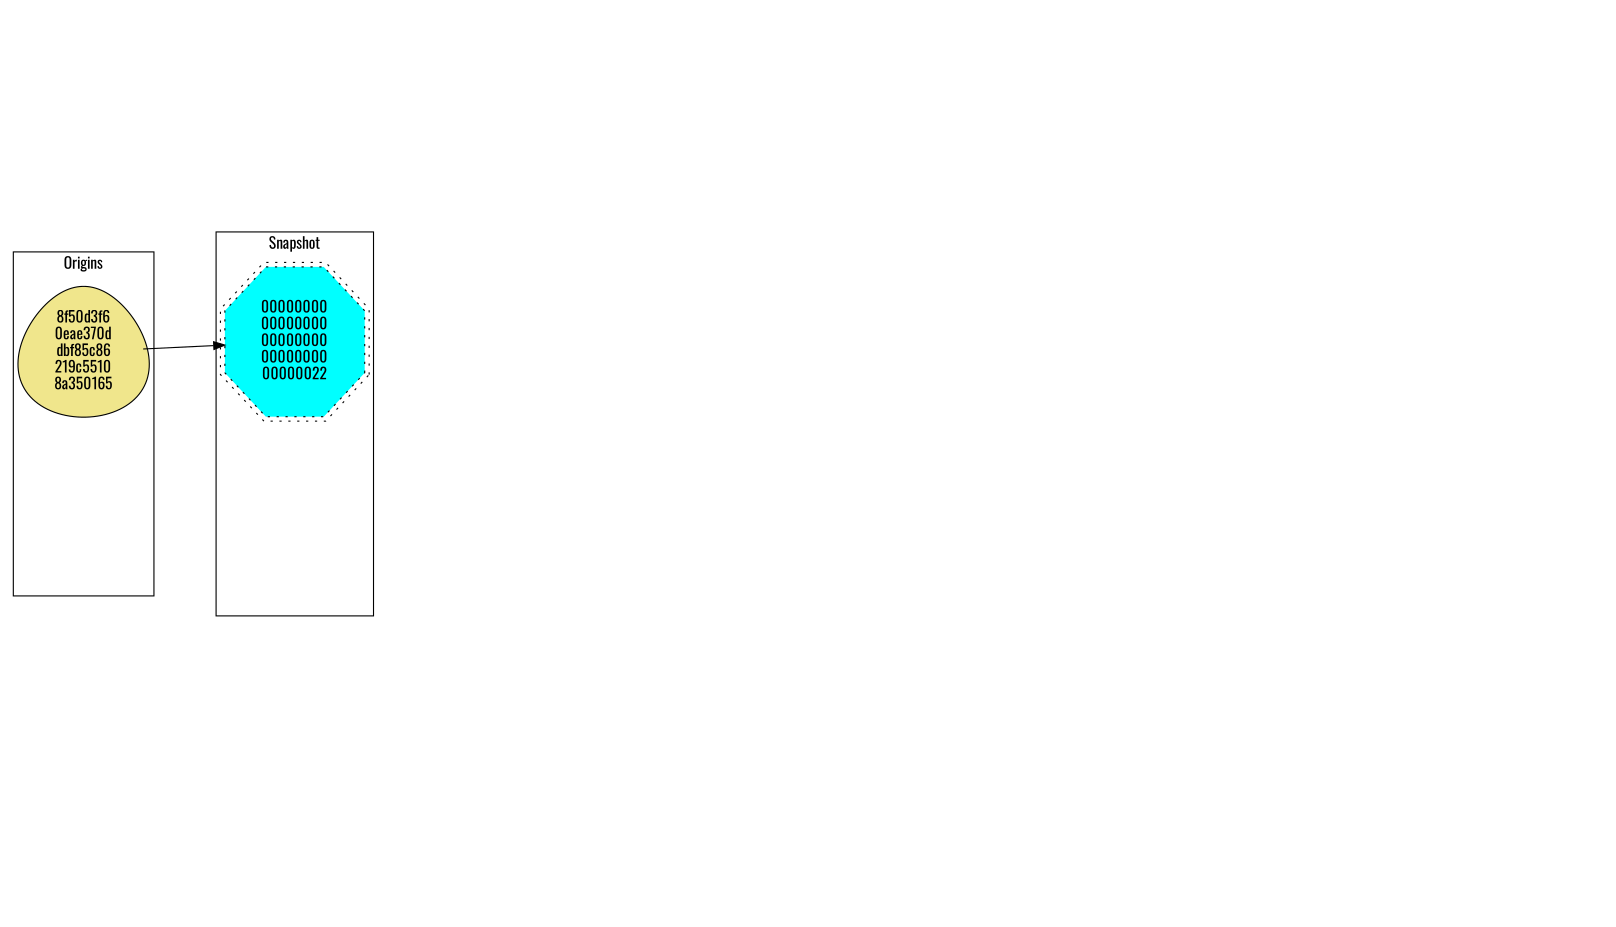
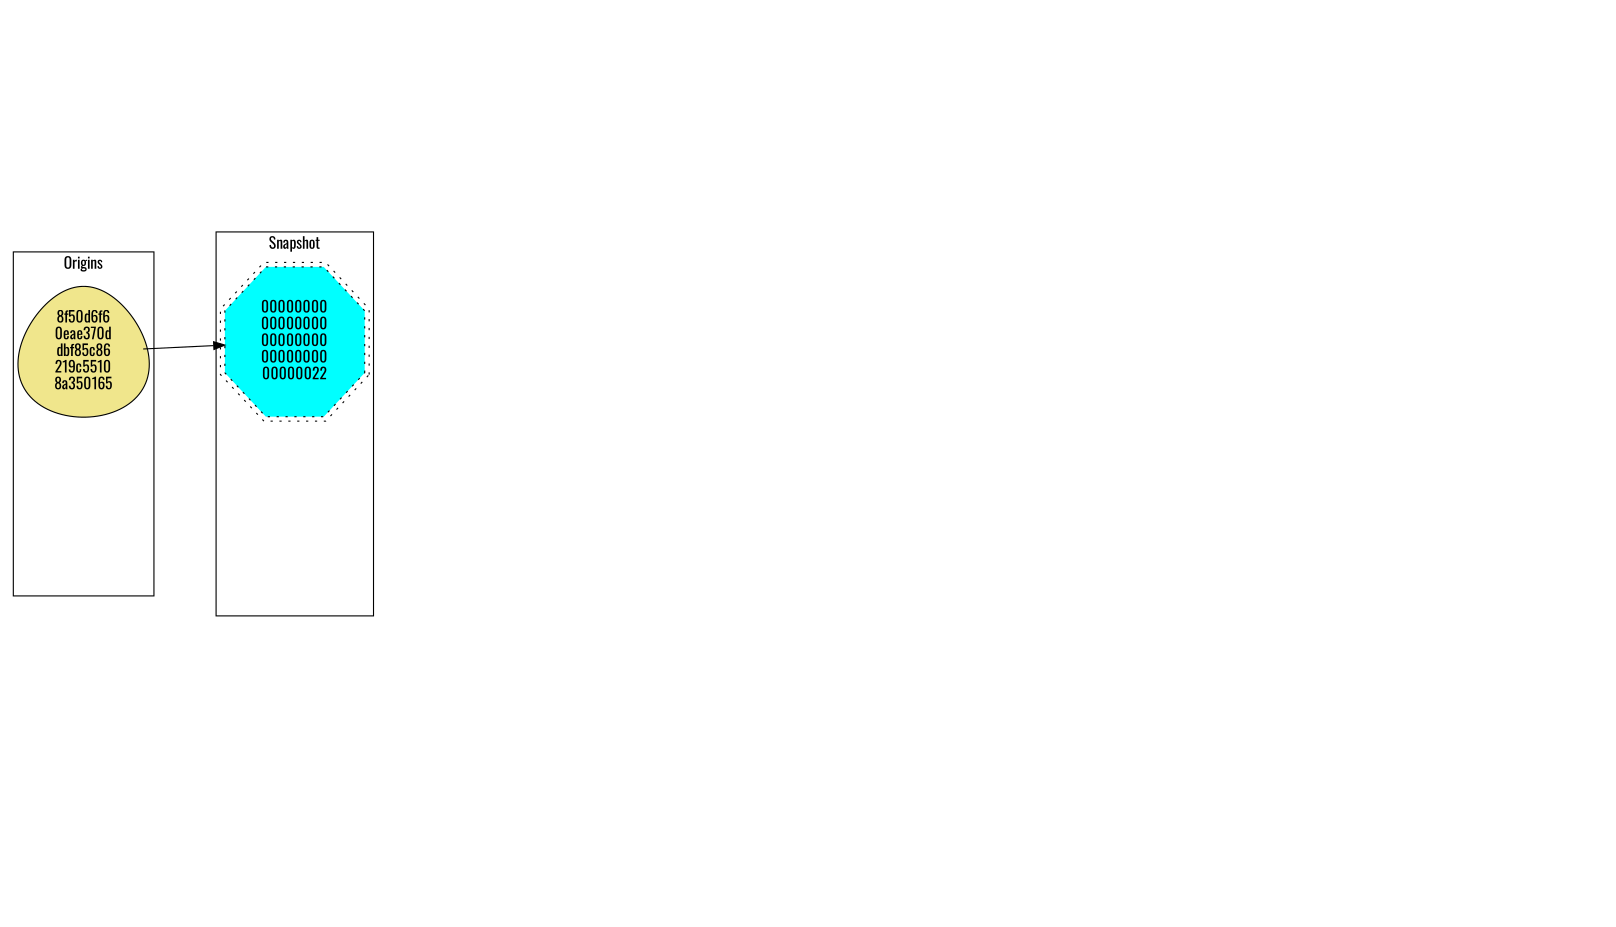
(84, 352) -> (84, 352)
